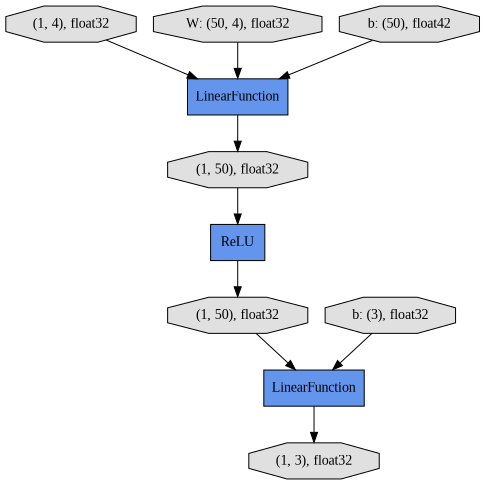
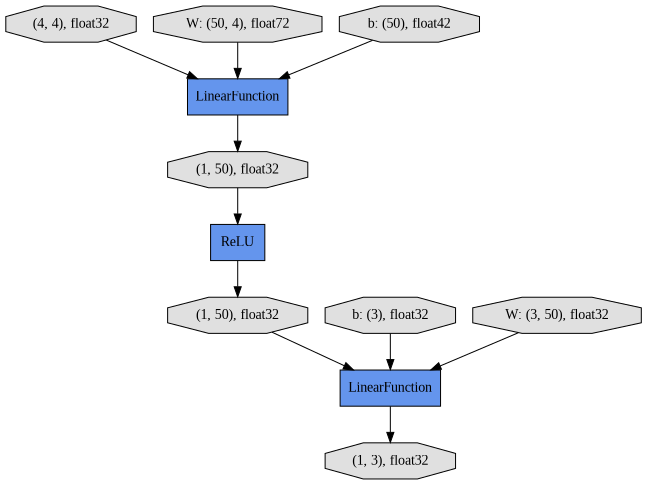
(71, 24) -> (71, 24)
(238, 24) -> (238, 24)
none -> (557, 315)
